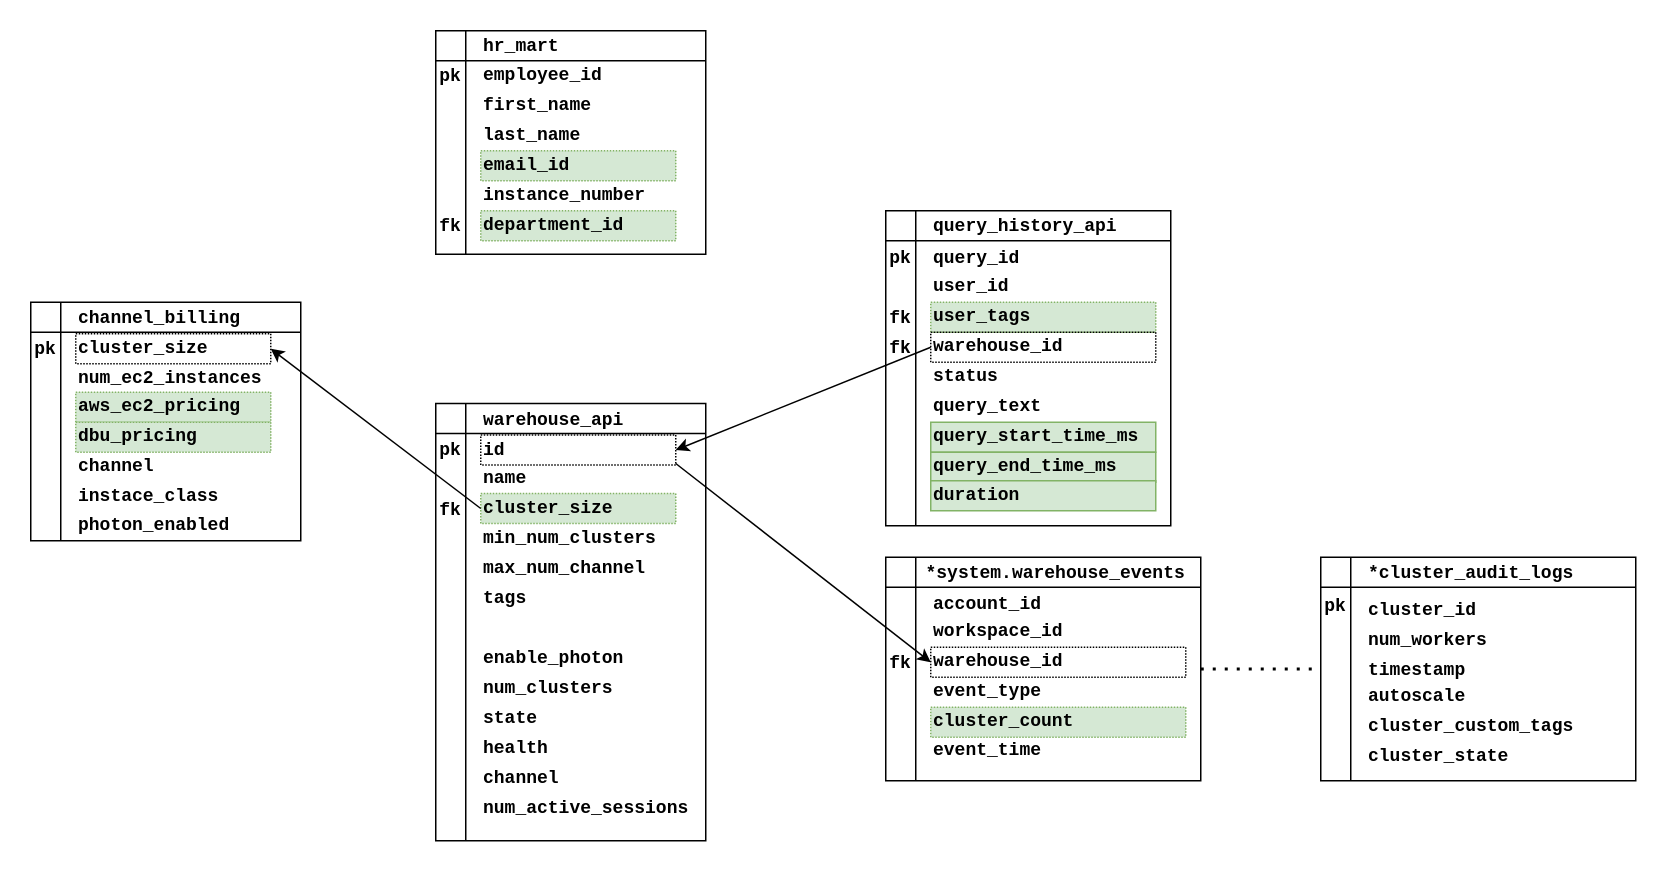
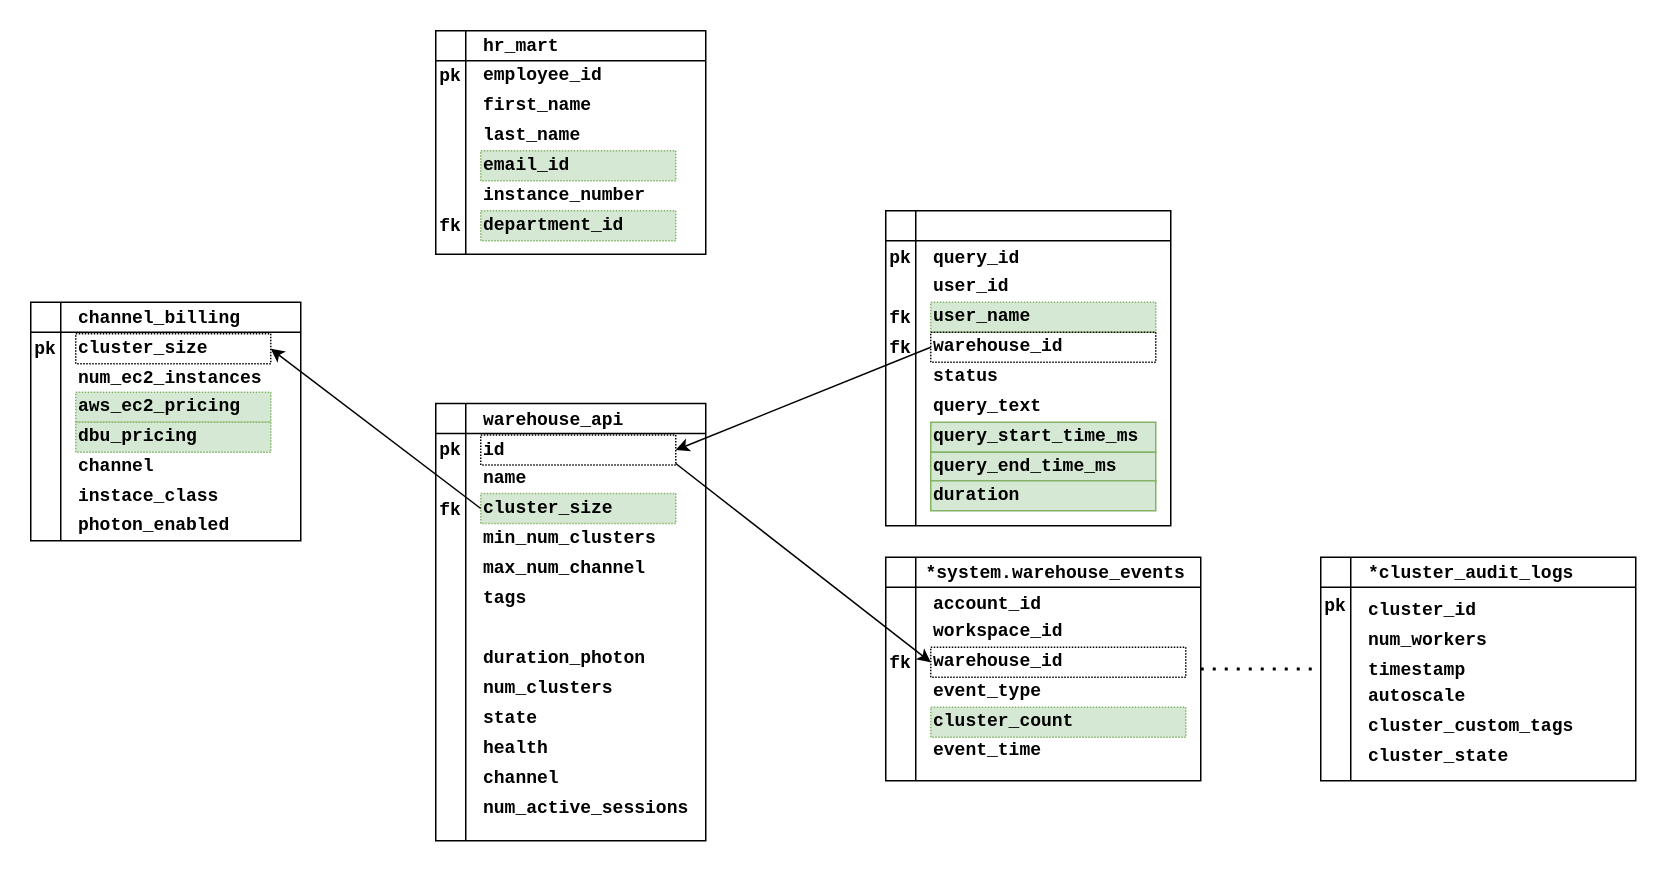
(1028, 226) -> none
(979, 317) -> (979, 317)
(547, 659) -> (557, 659)
